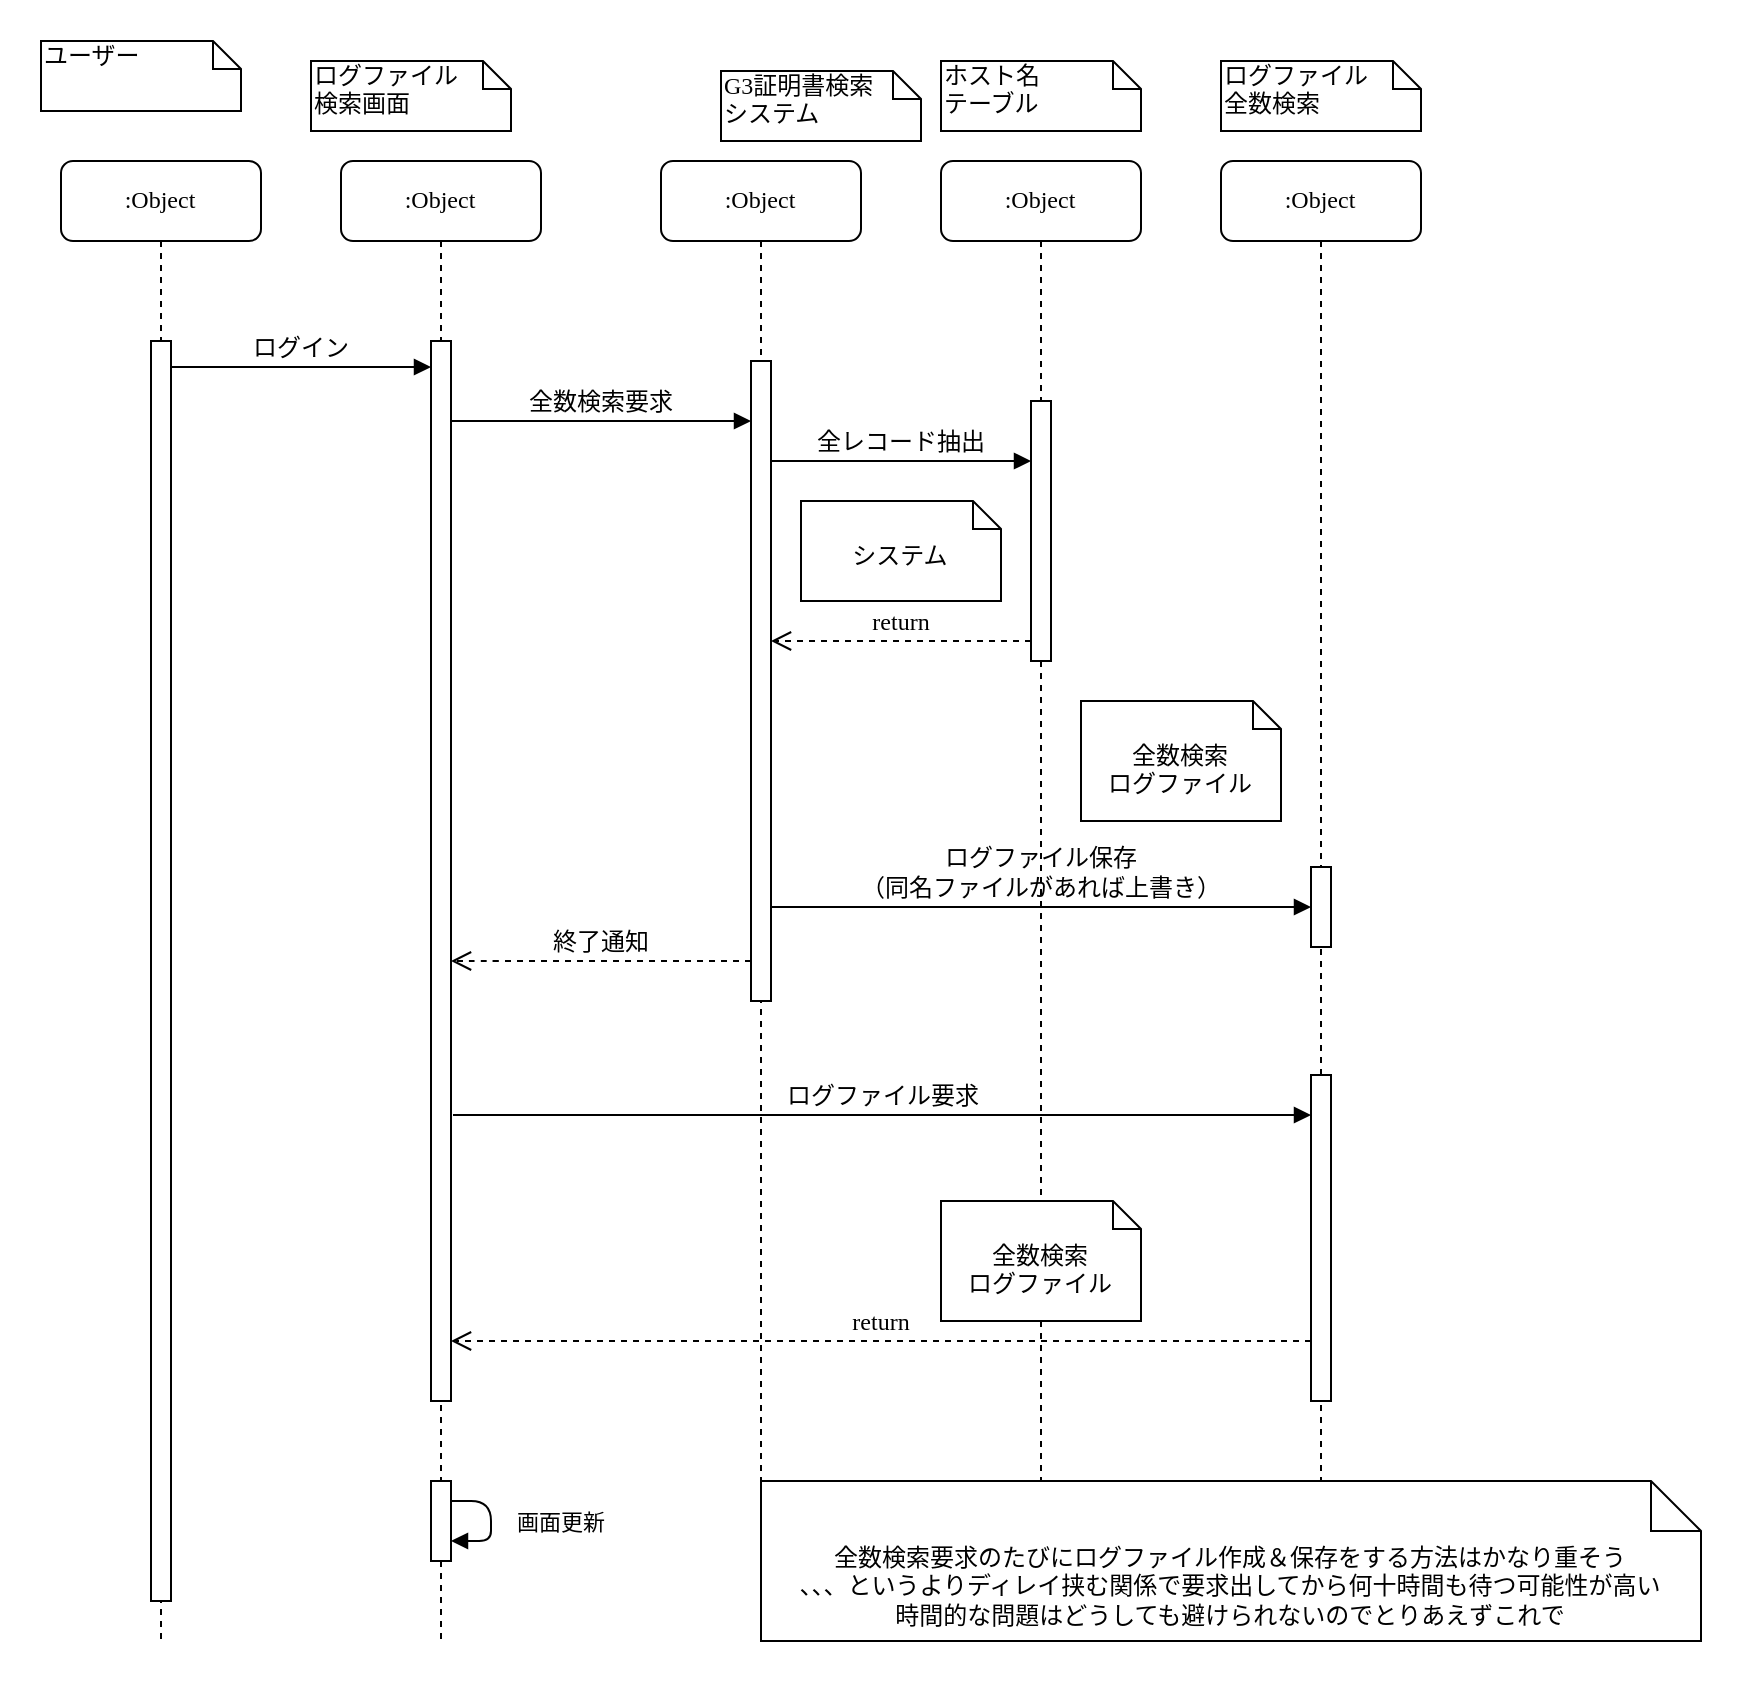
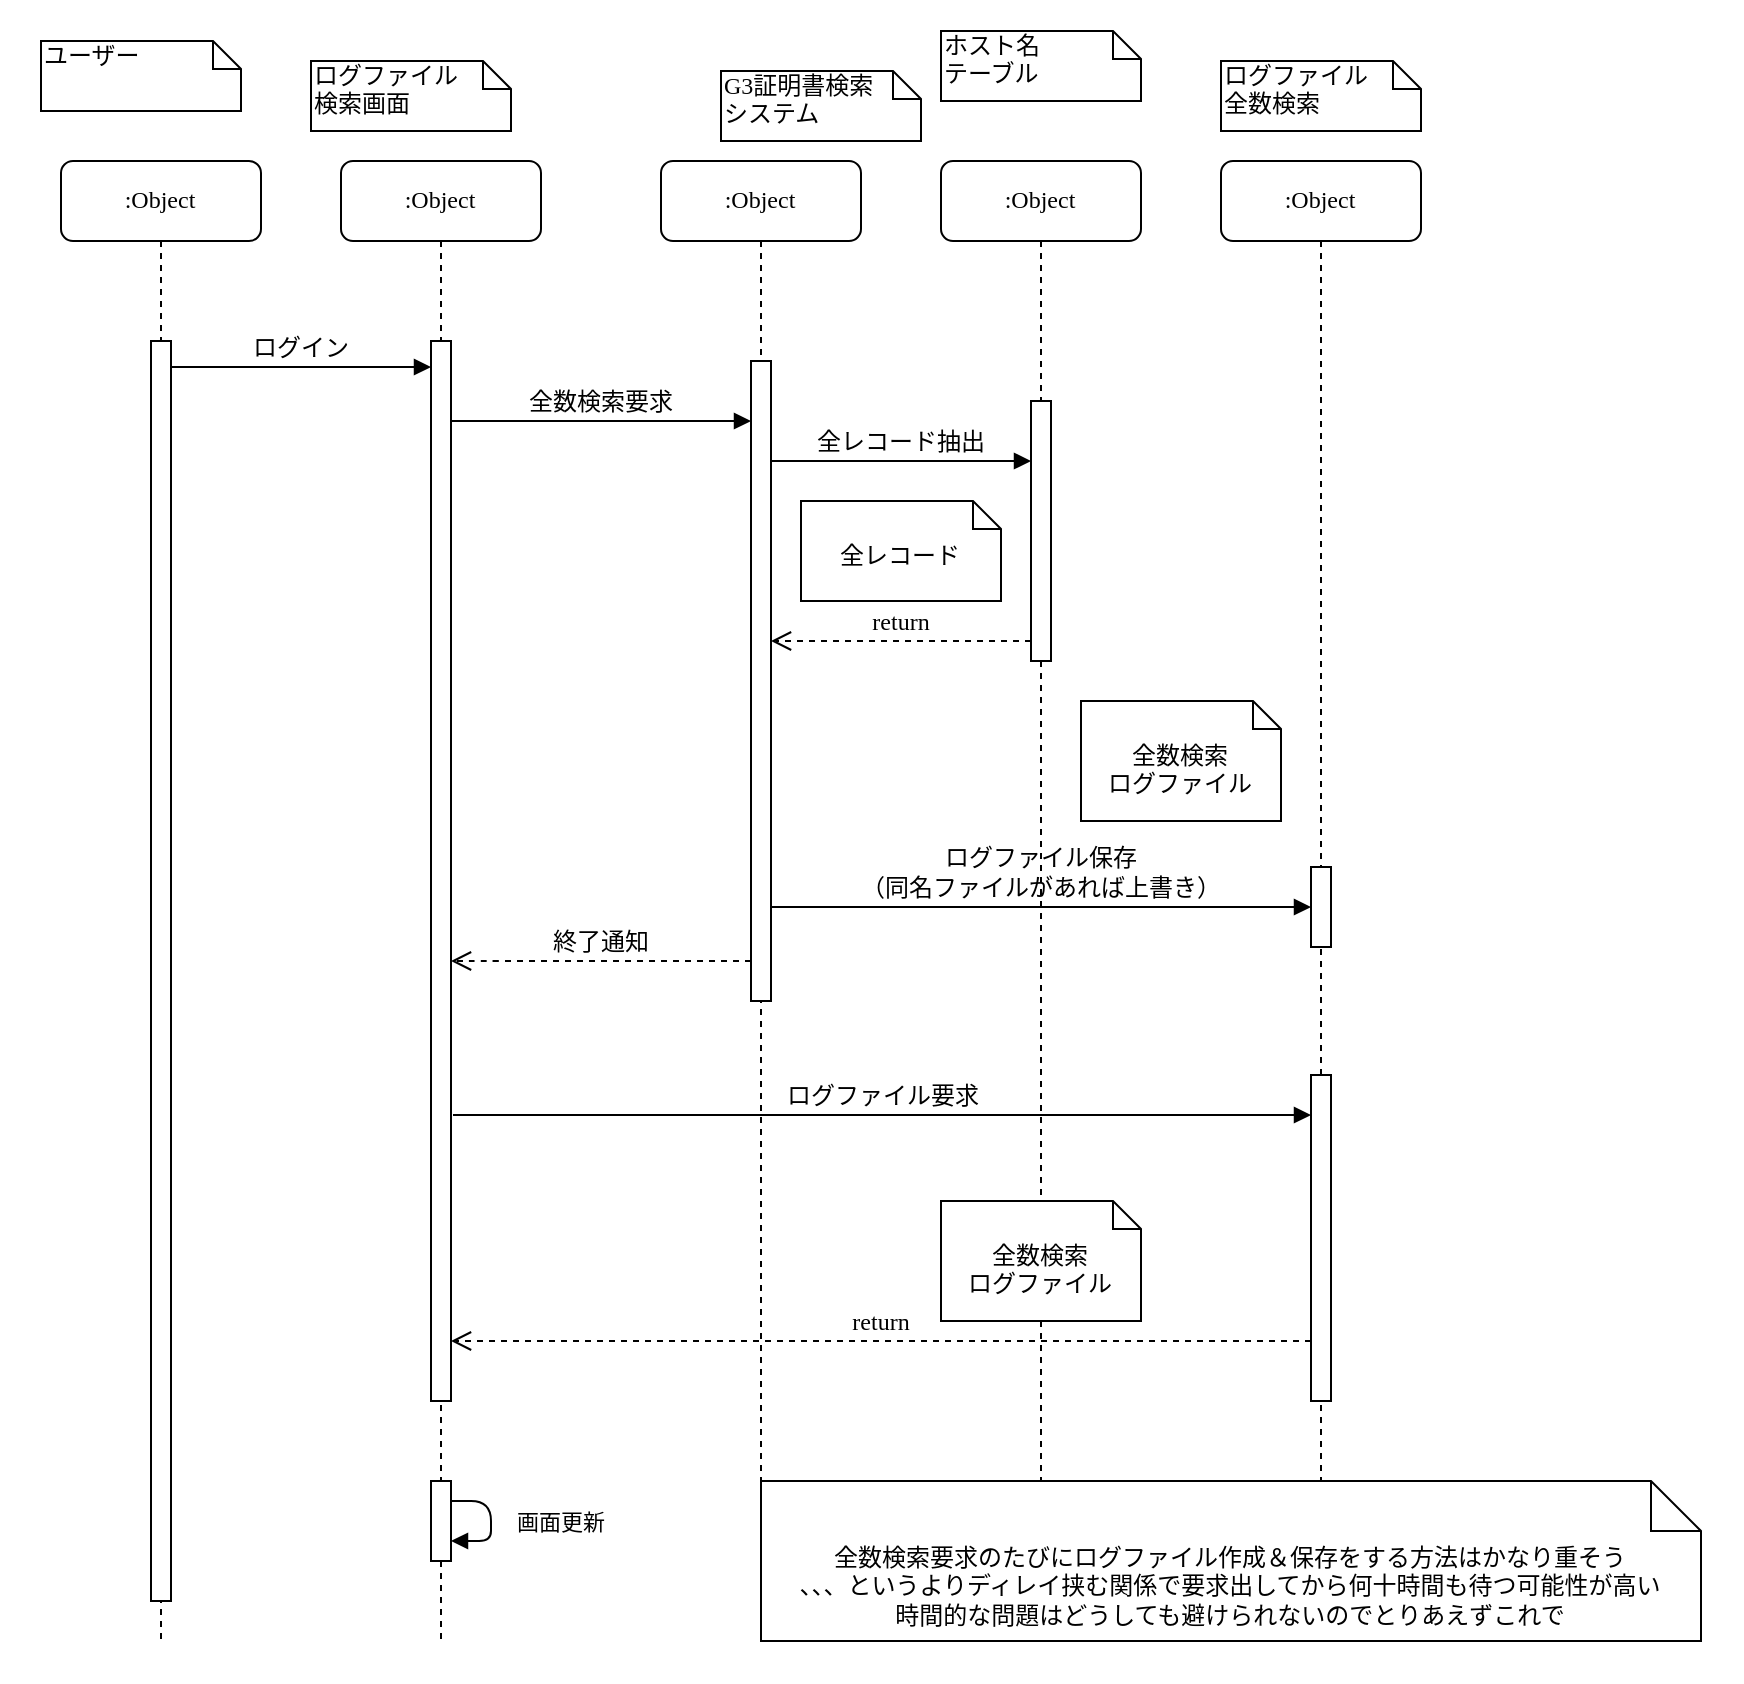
(1041, 96) -> (1041, 66)
(901, 557) -> (901, 557)
